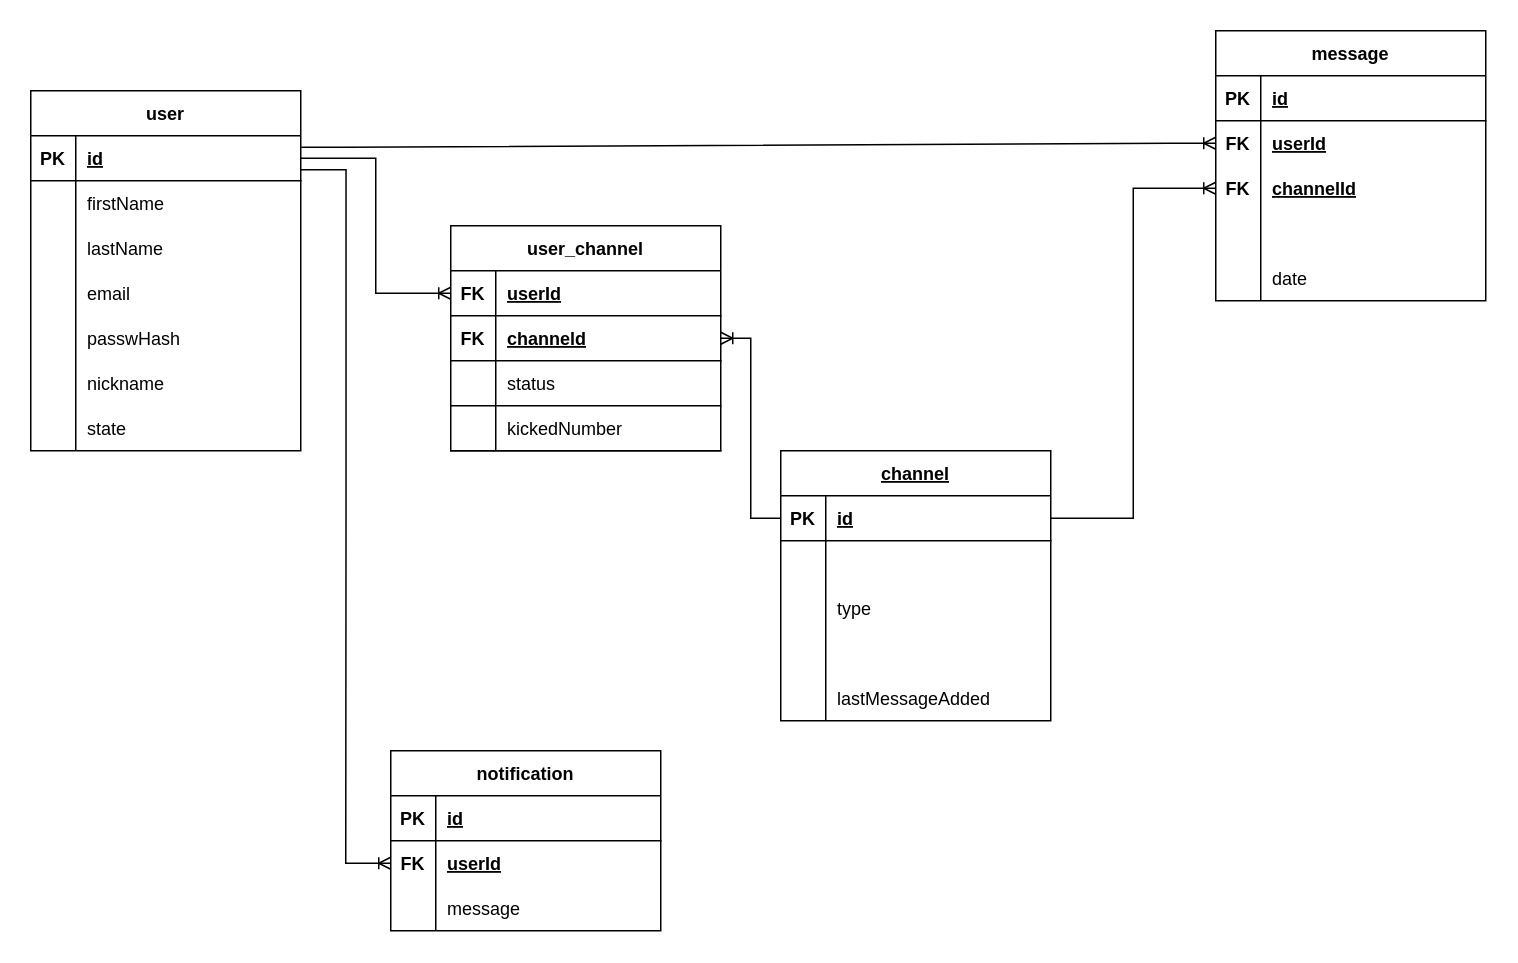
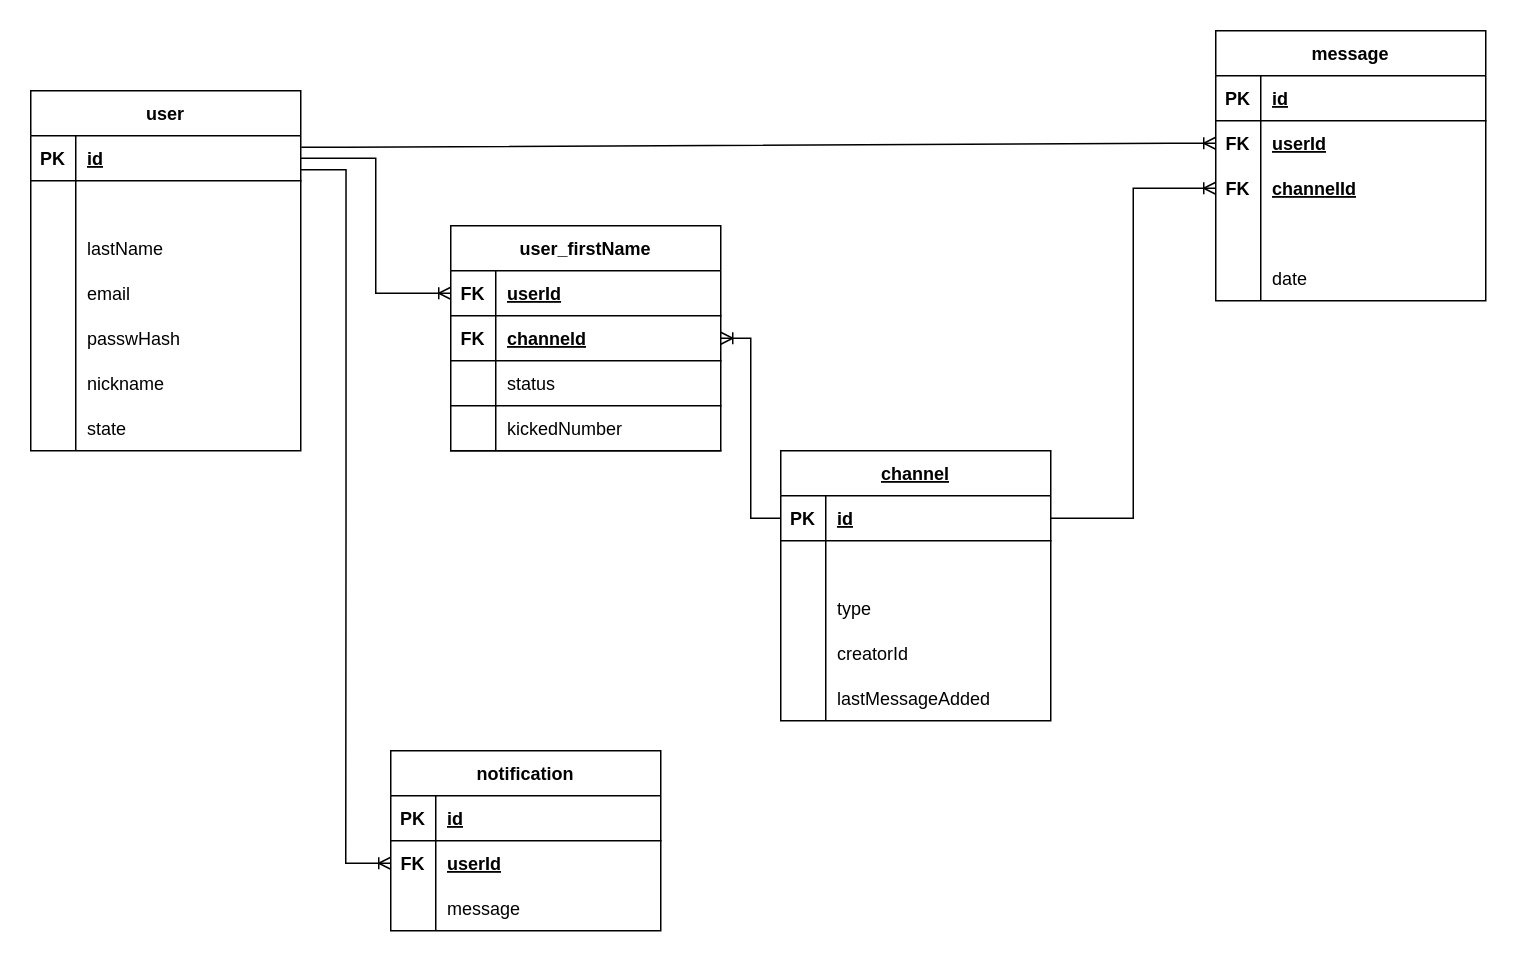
(188, 203) -> none
(585, 249) -> (585, 249)
none -> (938, 653)
